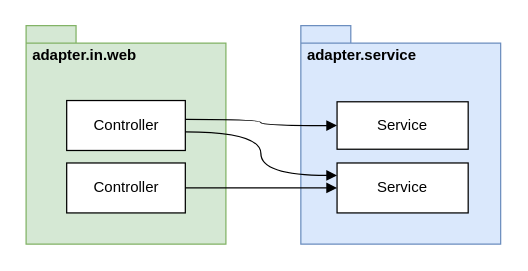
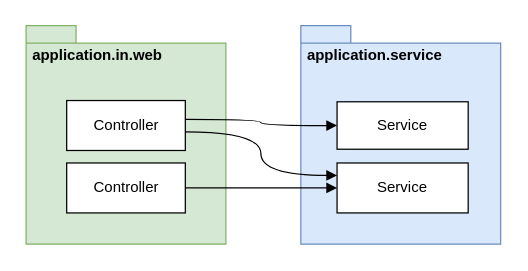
(81, 56) -> (92, 56)
(362, 56) -> (373, 56)
